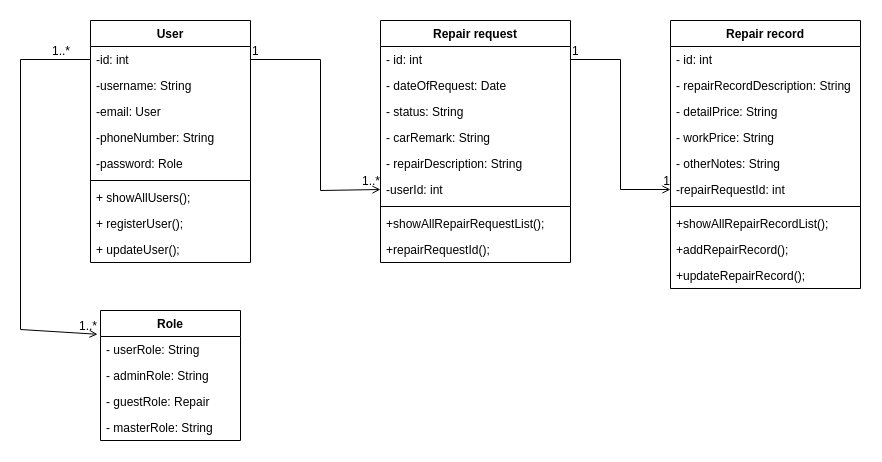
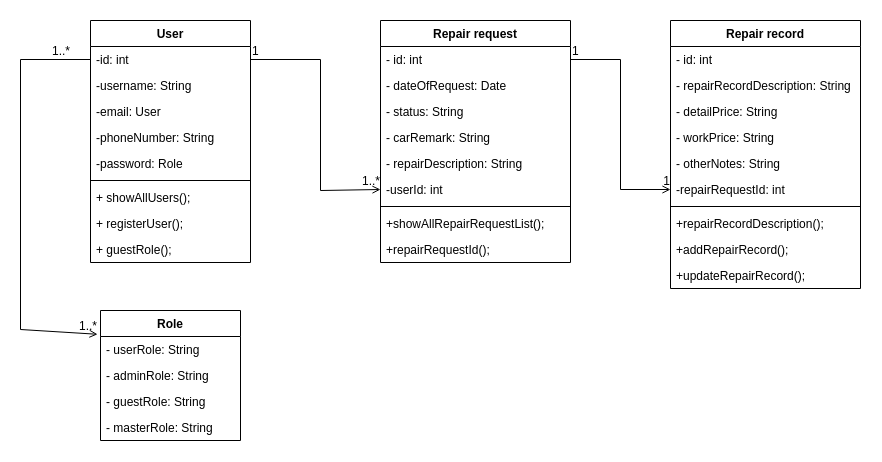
(759, 224) -> (760, 224)
(143, 250) -> (138, 250)
(162, 402) -> (162, 402)
